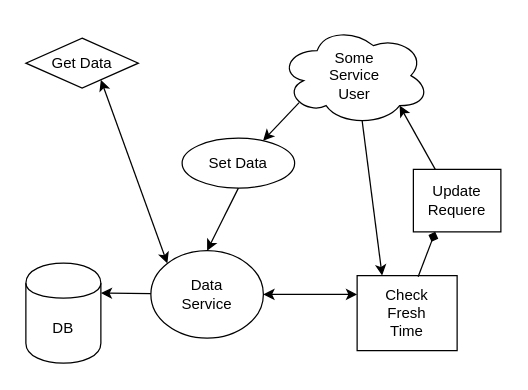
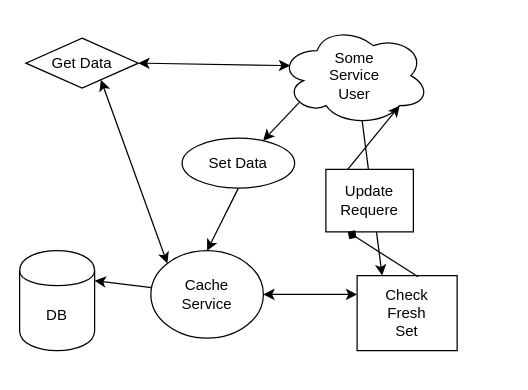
none -> (213, 64)
(457, 201) -> (369, 201)
(207, 294) -> (207, 294)
(63, 313) -> (57, 301)
(407, 313) -> (407, 313)
